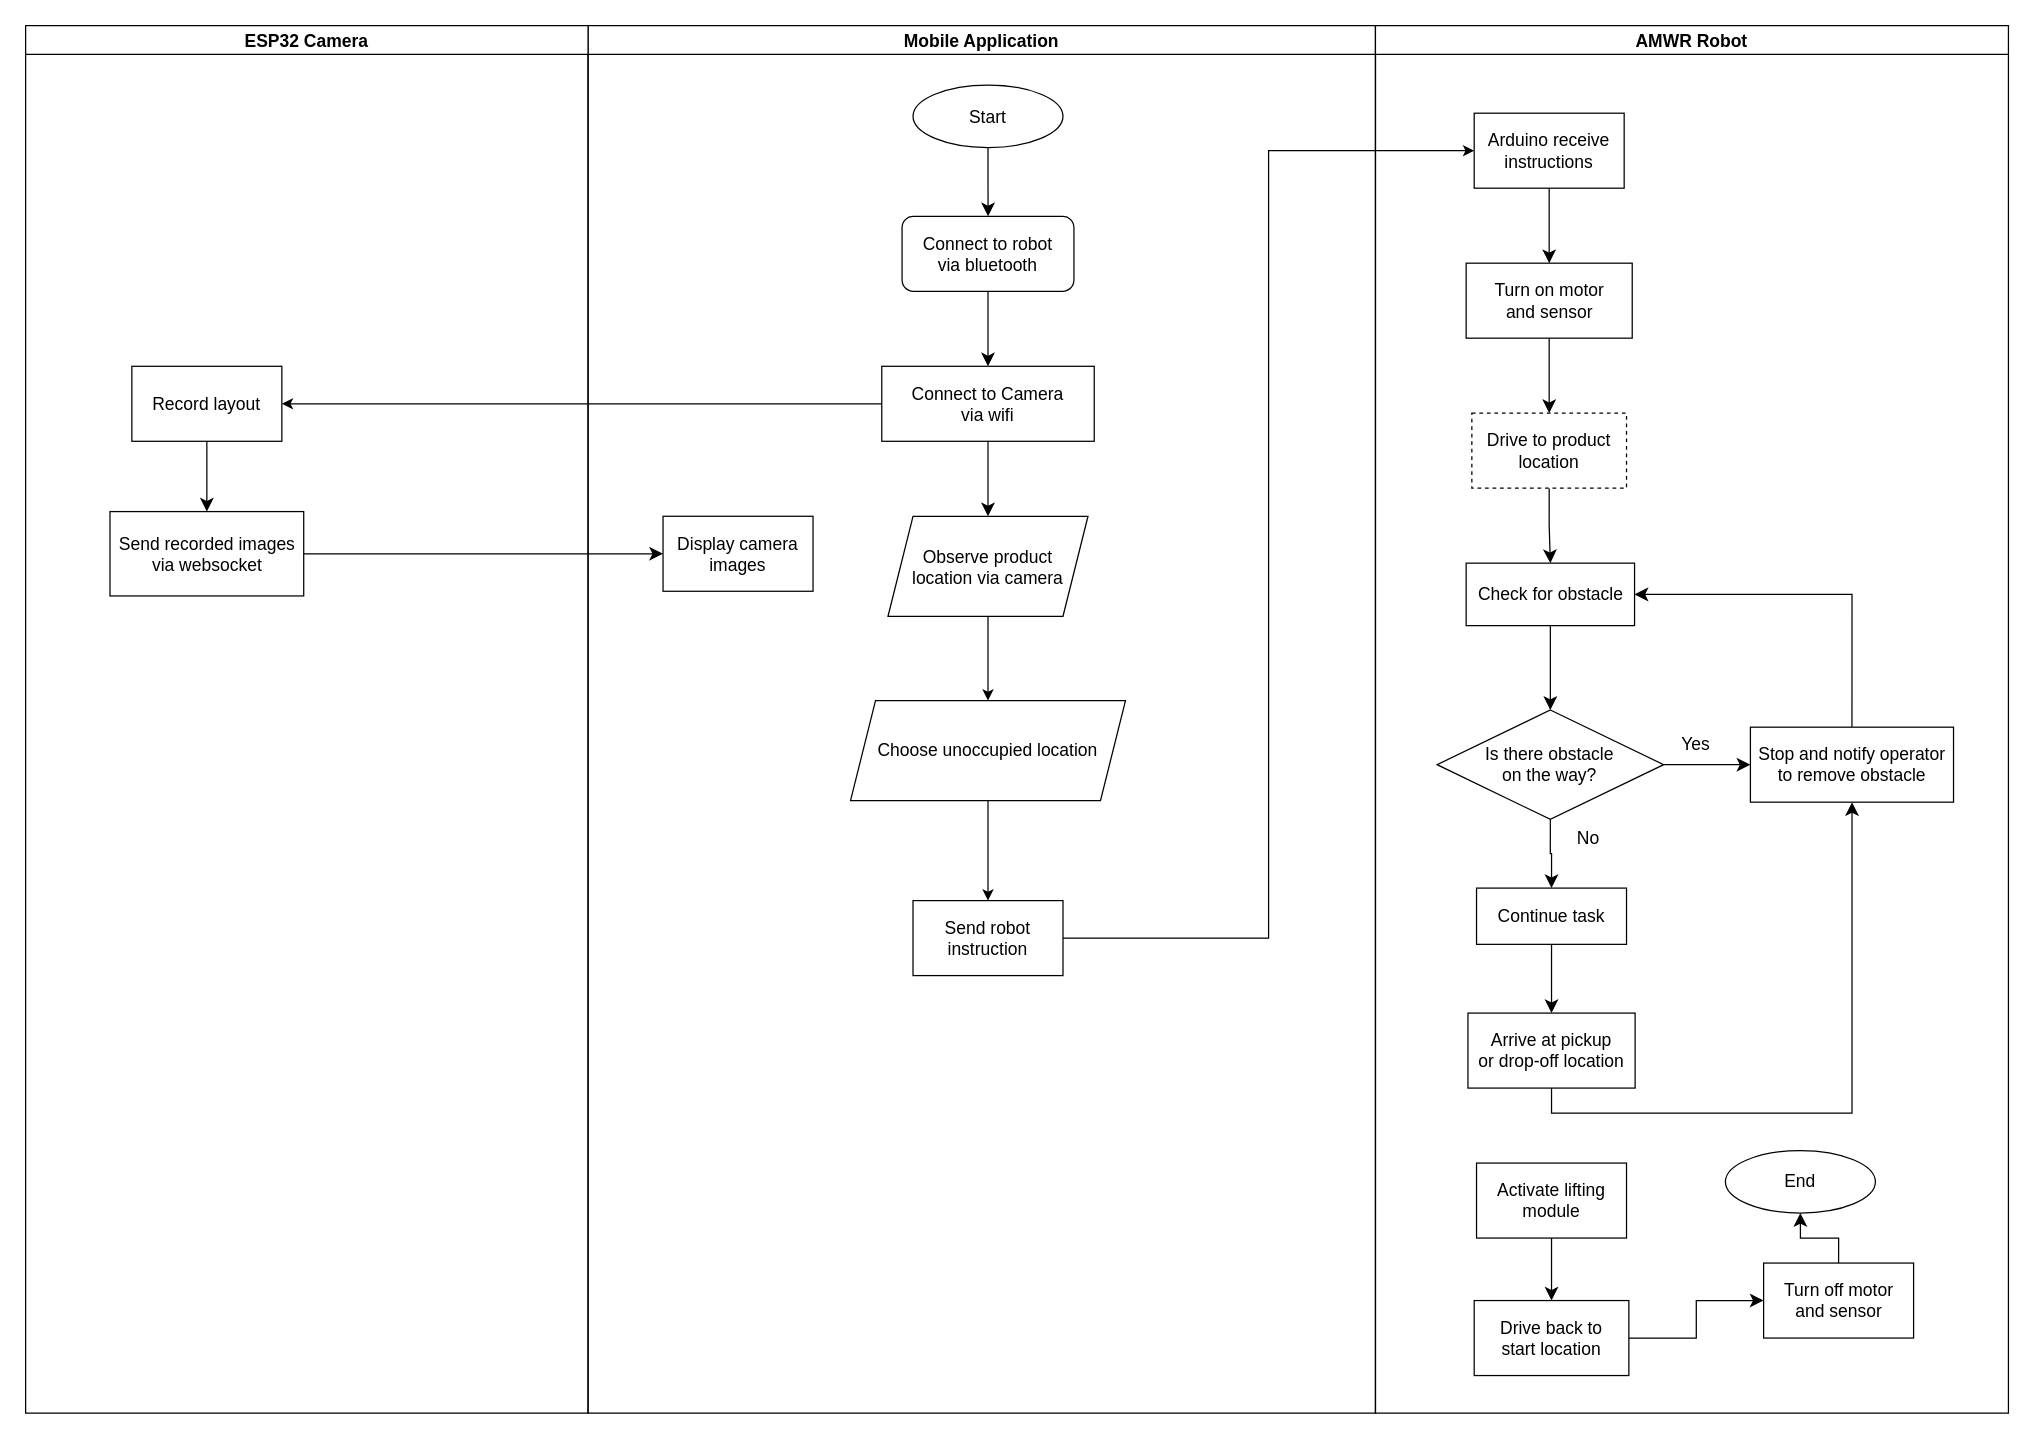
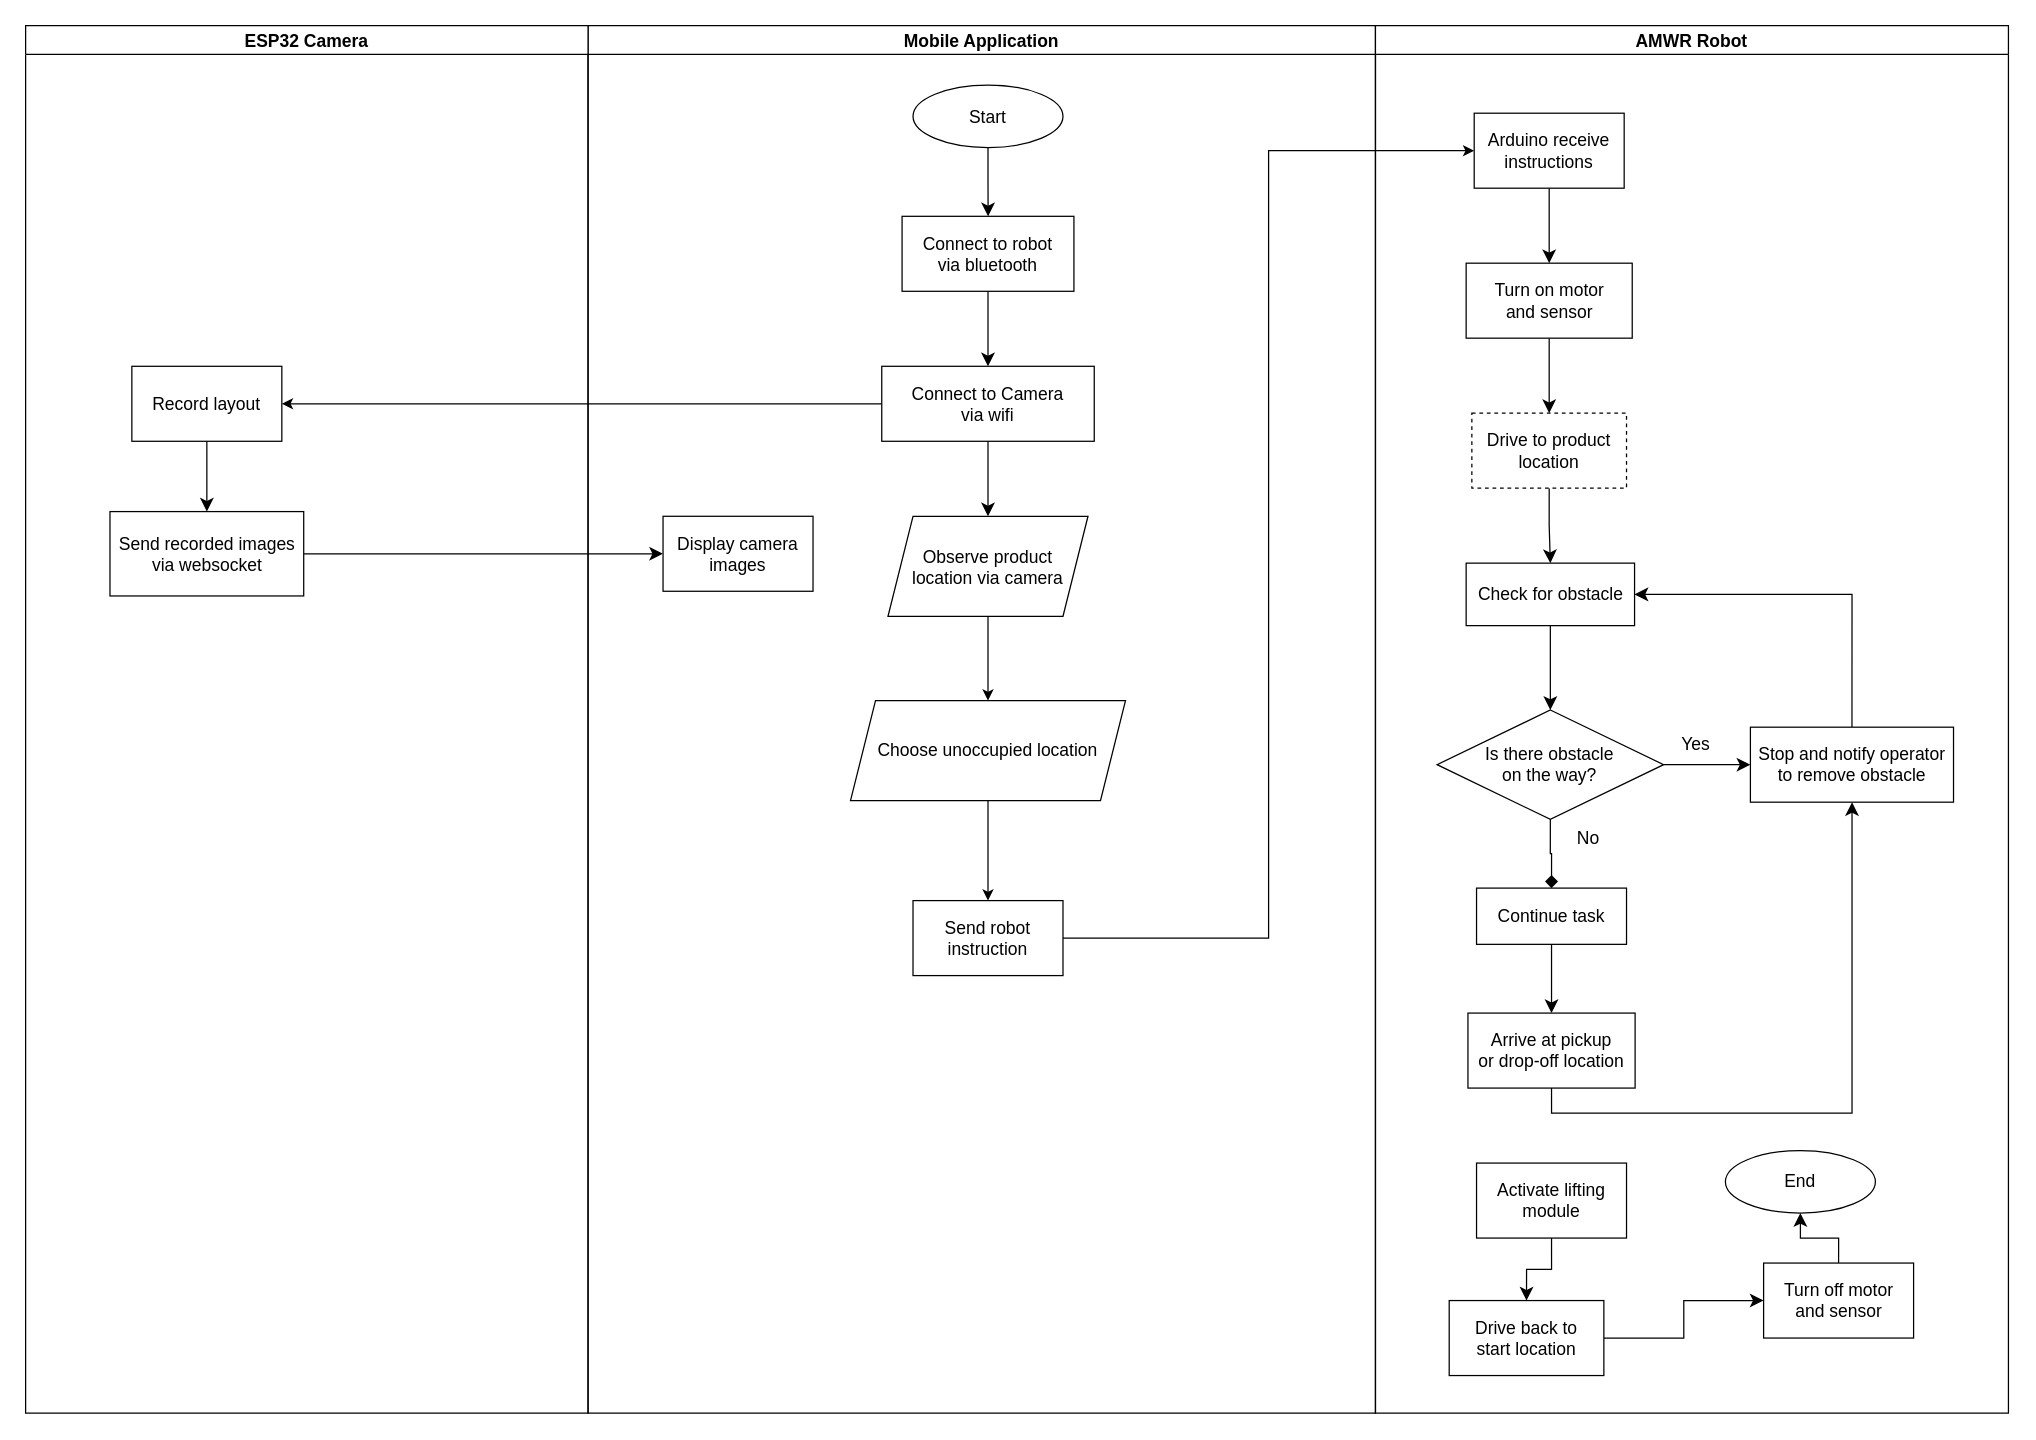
(988, 254) -> (988, 254)
(1552, 876) -> (1552, 875)
(1552, 1338) -> (1527, 1338)
